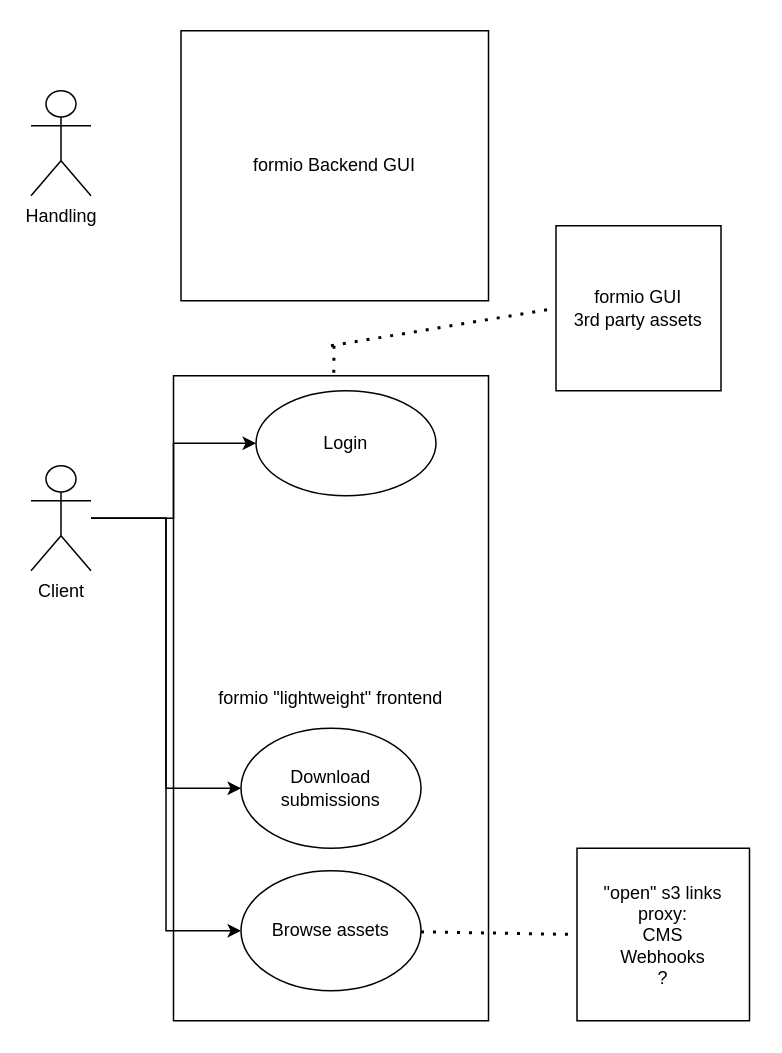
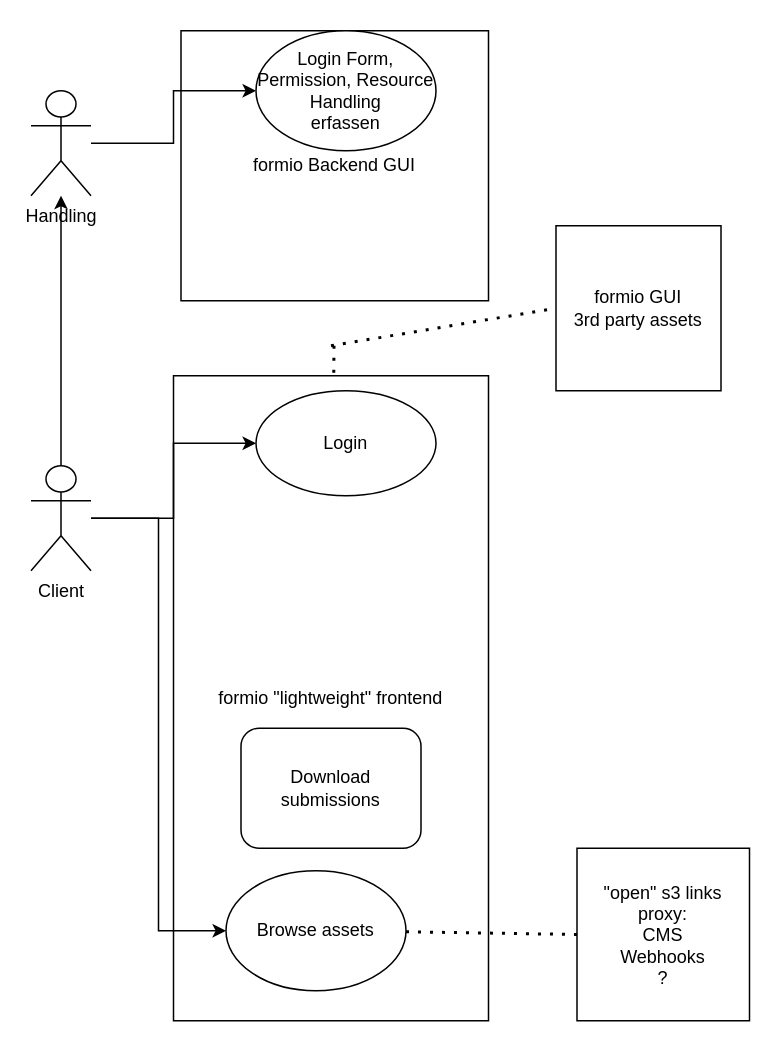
none -> (346, 91)
none -> (173, 122)
(199, 788) -> (61, 336)
(331, 788) -> (331, 788)
(331, 931) -> (316, 931)
